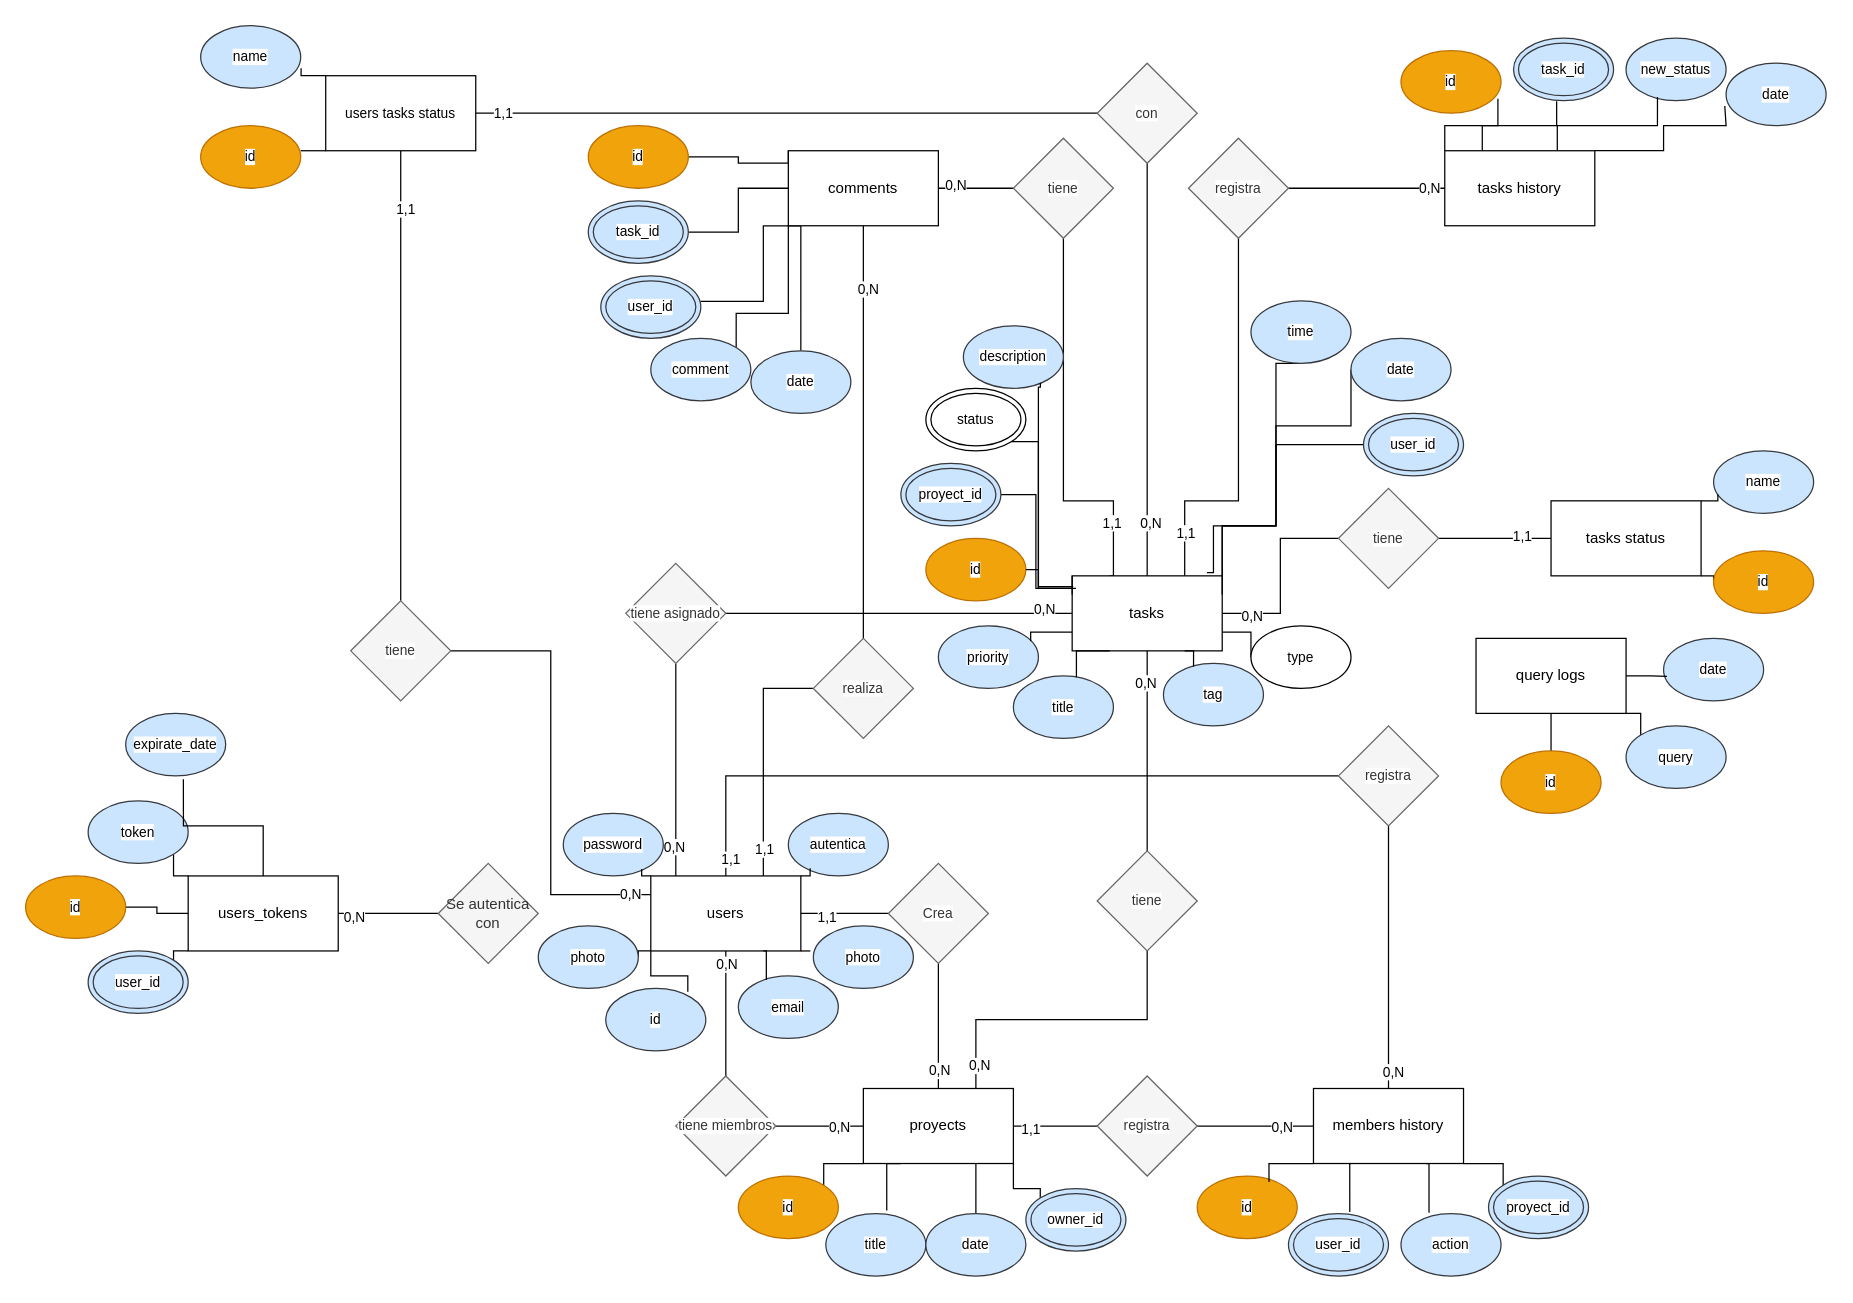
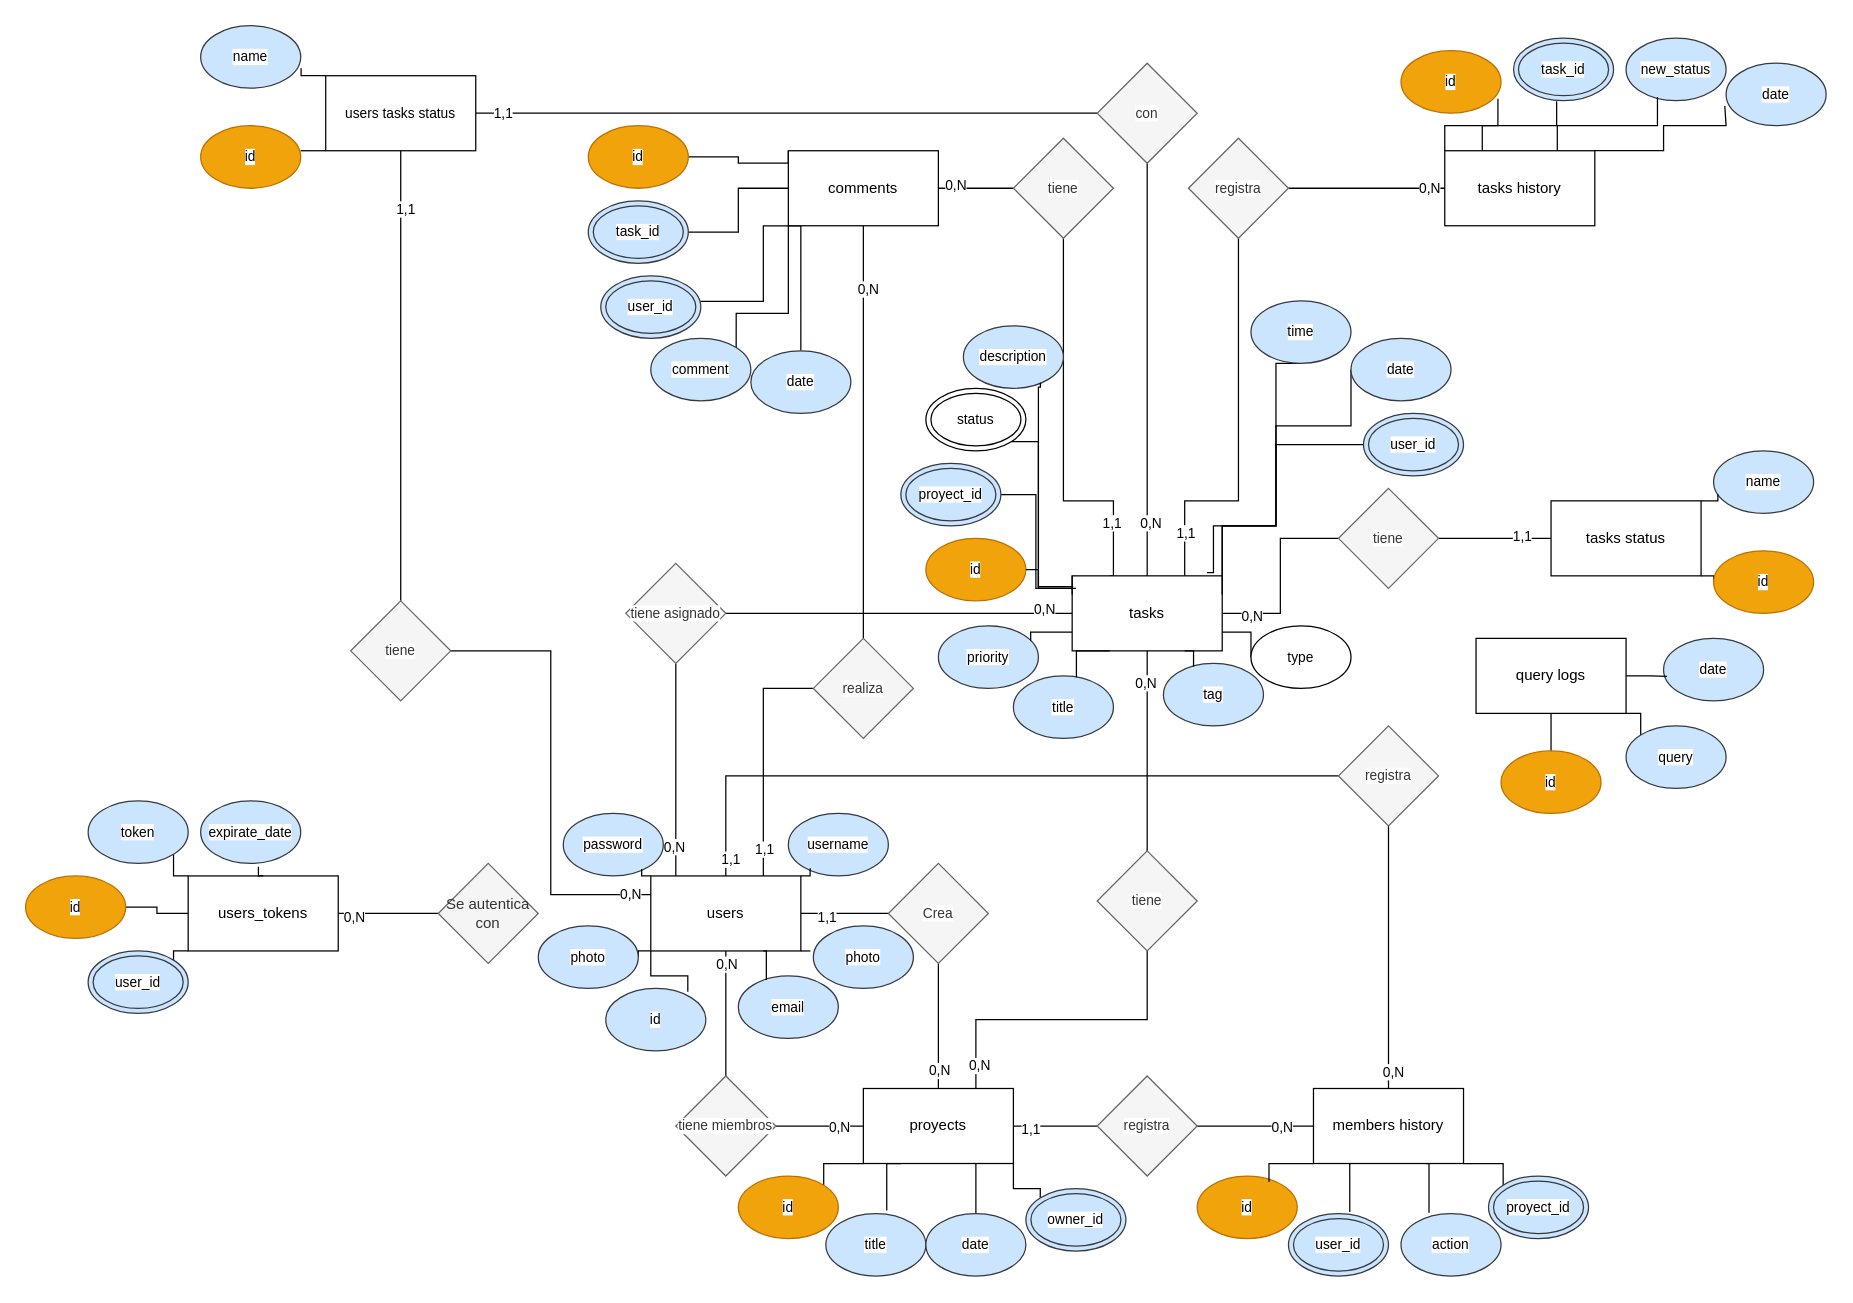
(176, 744) -> (251, 832)
(838, 844) -> (838, 844)
